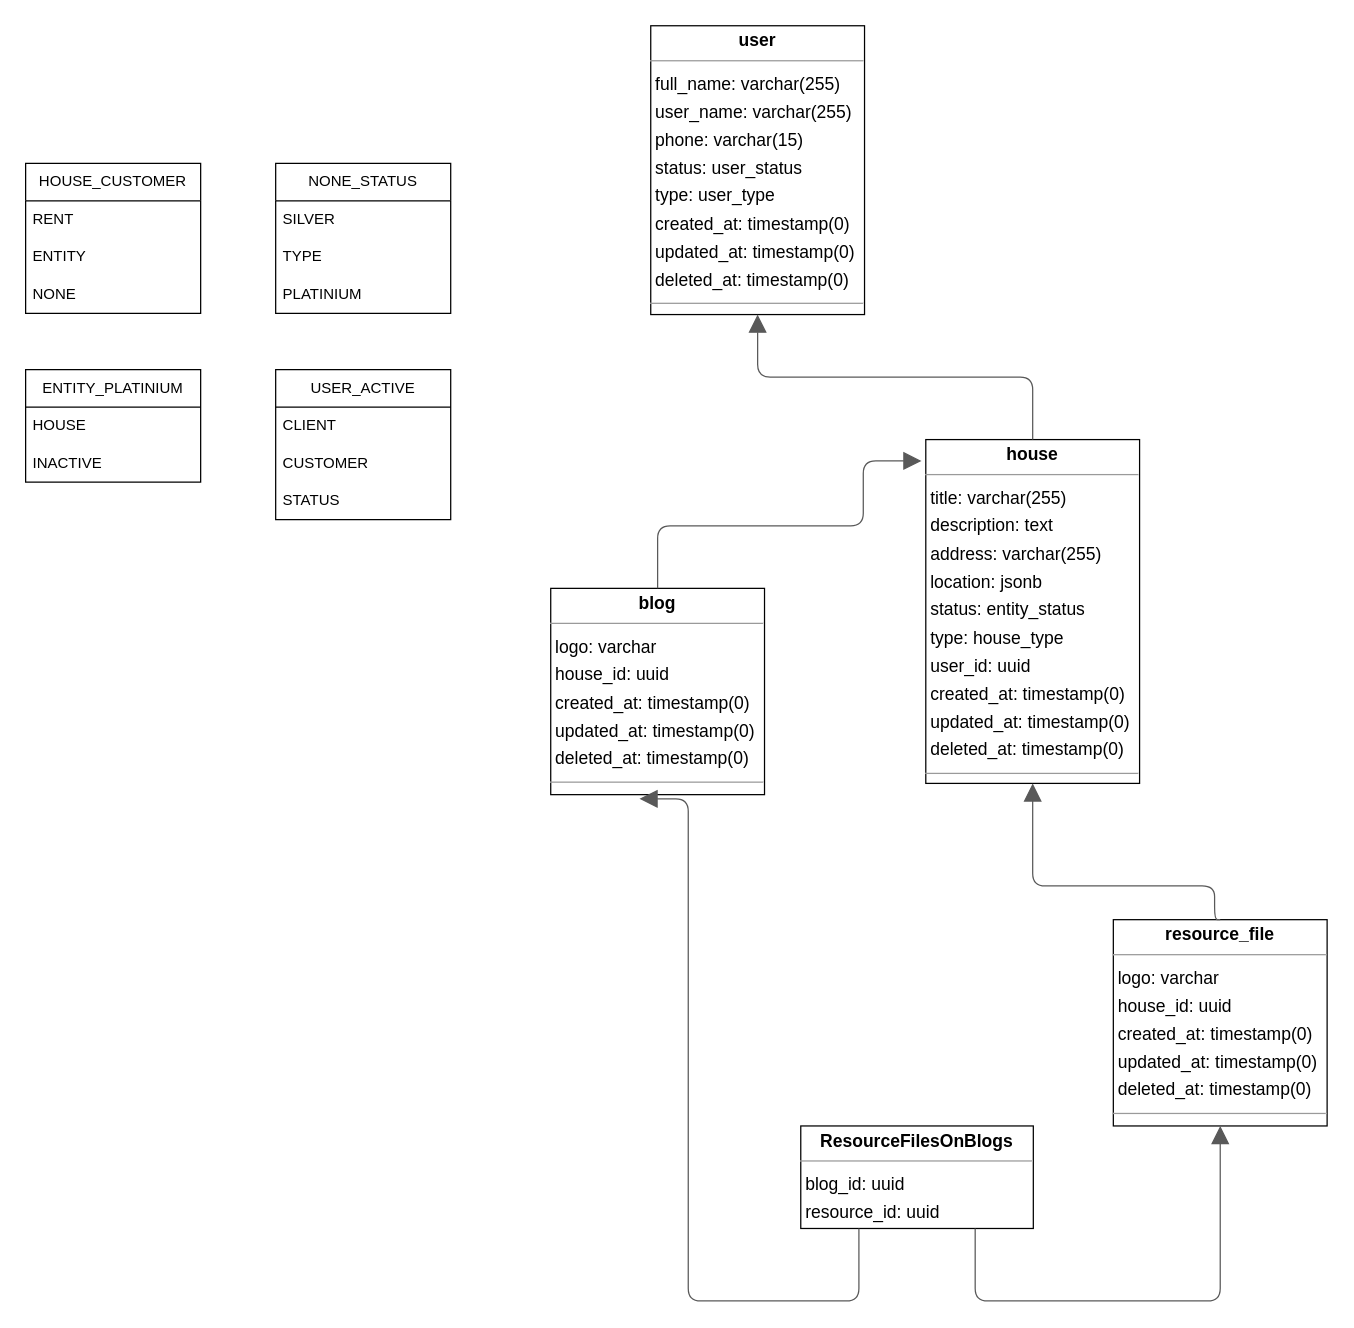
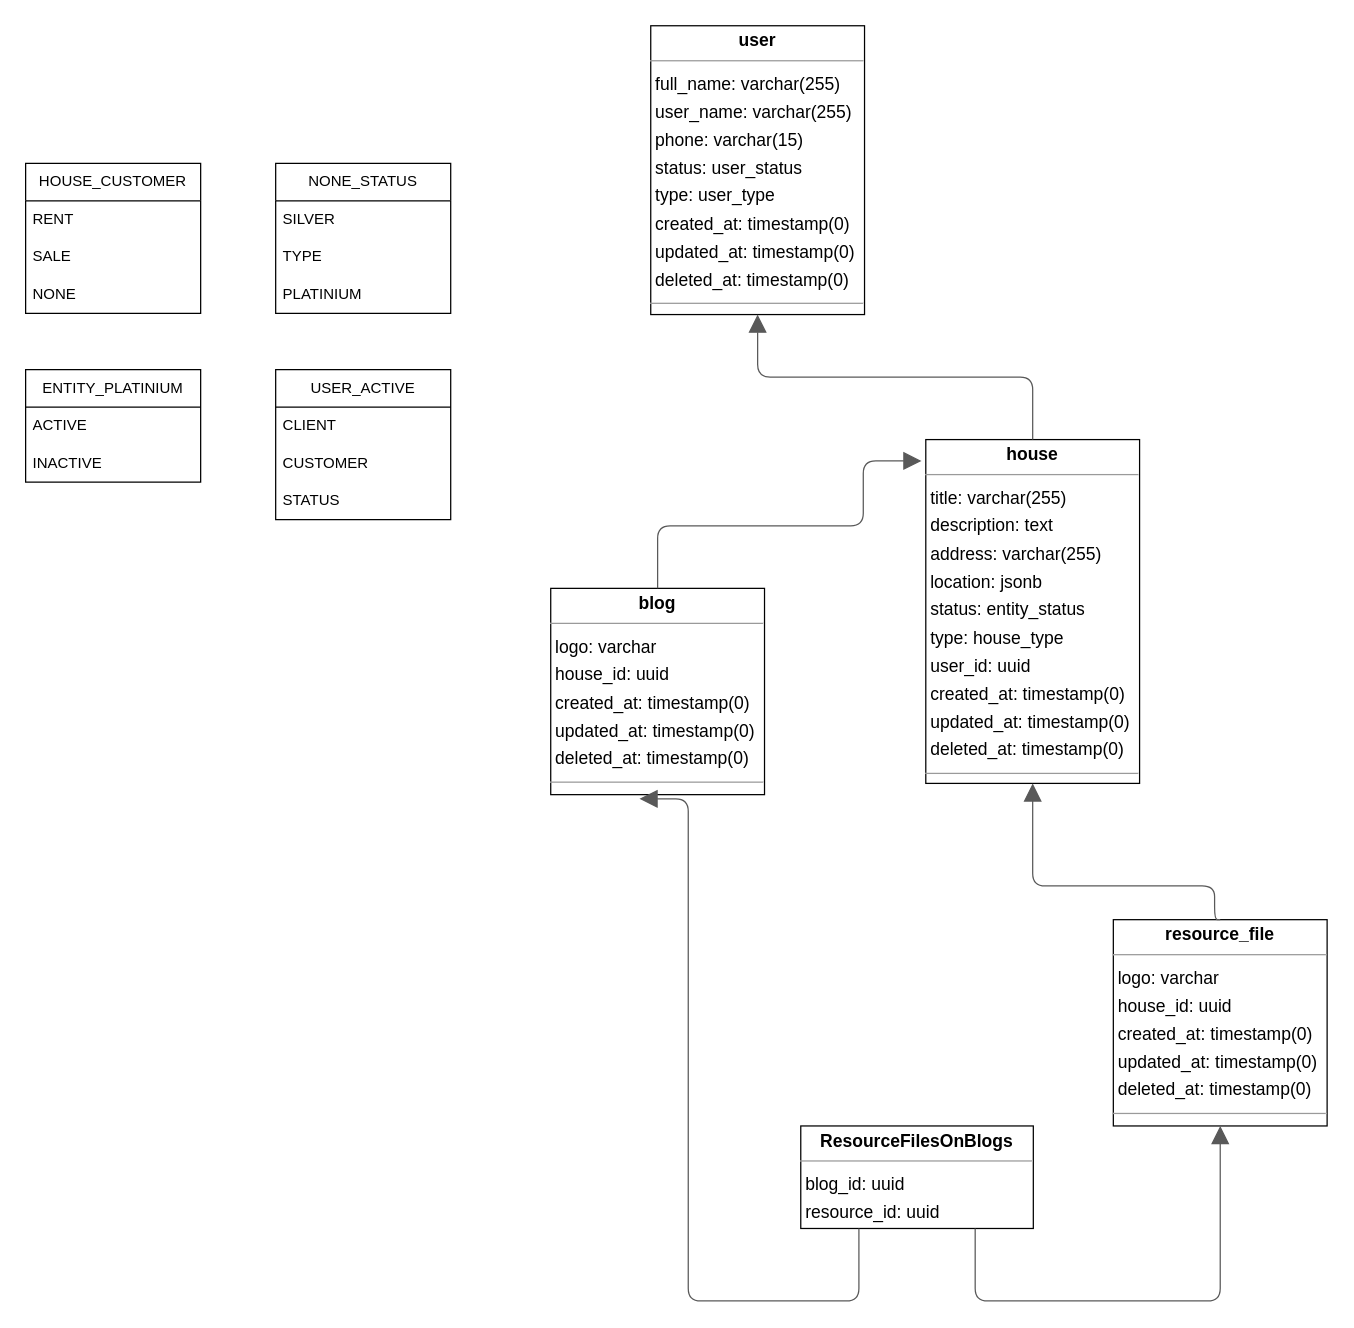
(58, 257) -> (50, 257)
(54, 426) -> (58, 426)
